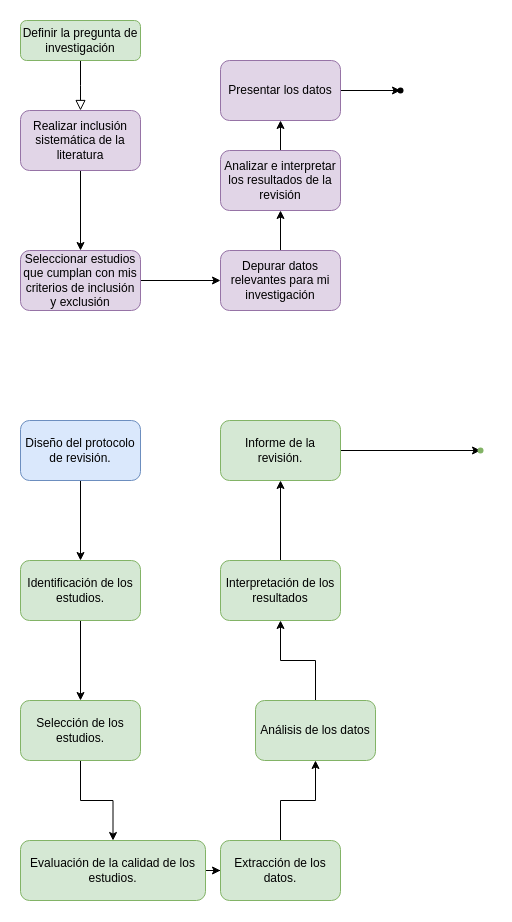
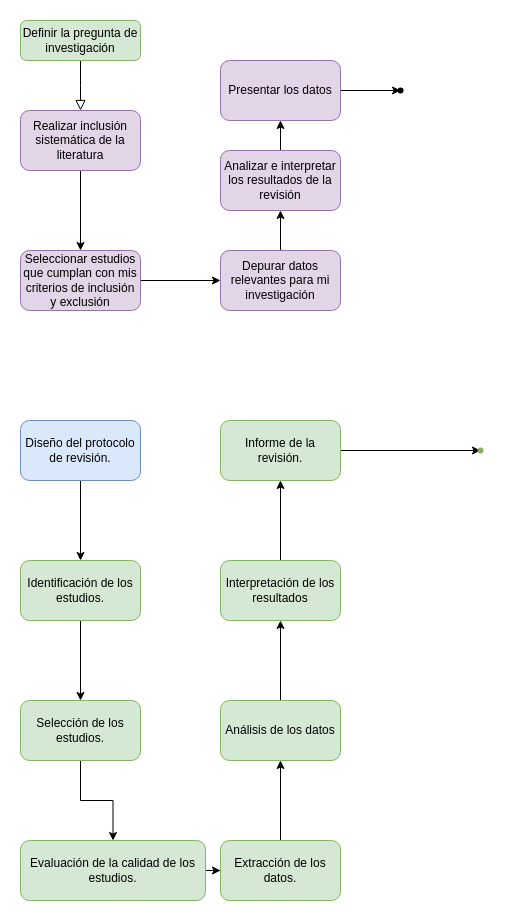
(316, 731) -> (281, 731)
